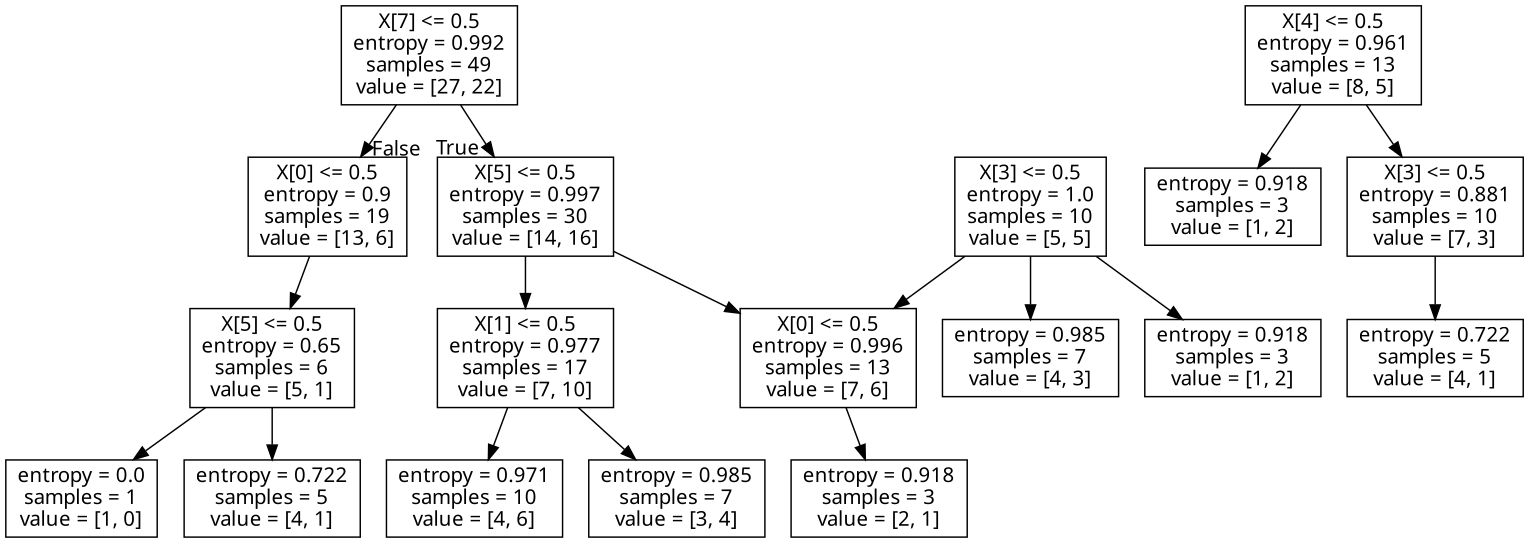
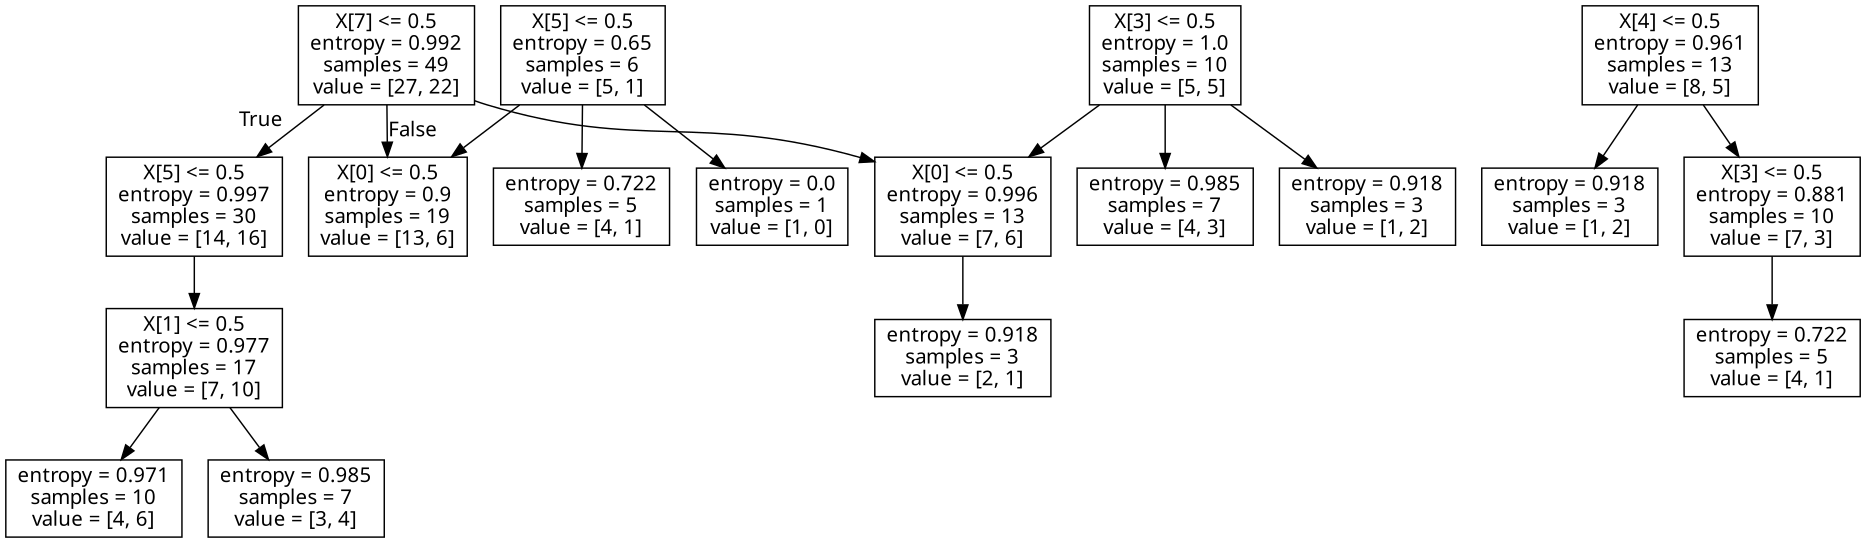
(302, 275) -> (492, 126)
(670, 279) -> (657, 131)
